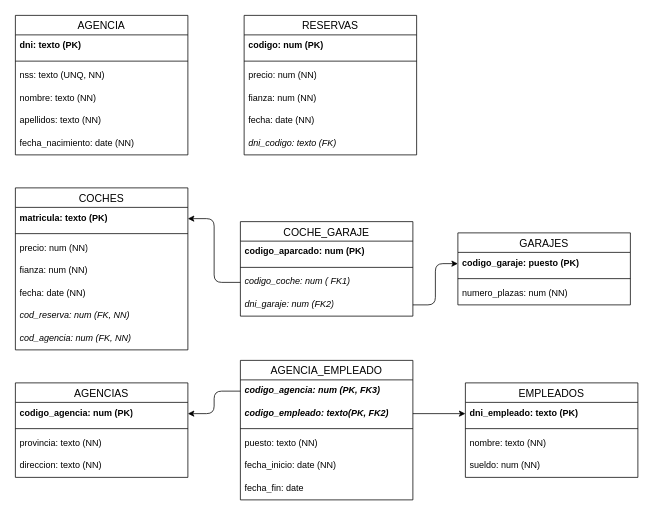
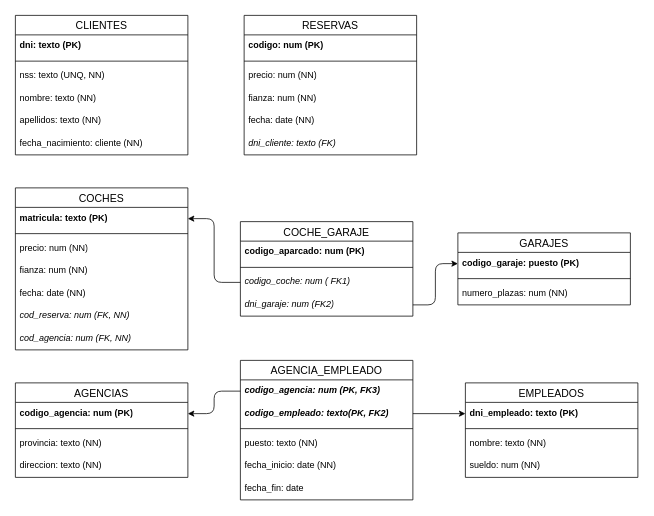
(101, 26) -> (101, 26)
(82, 143) -> (87, 143)
(298, 143) -> (300, 143)
